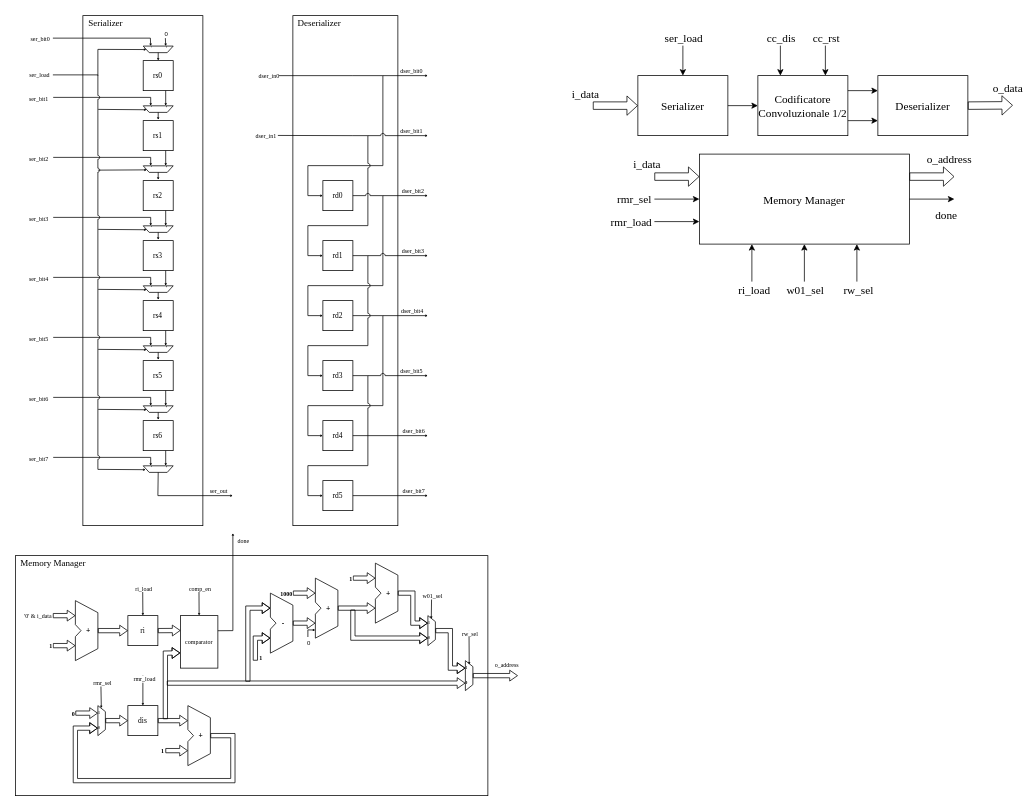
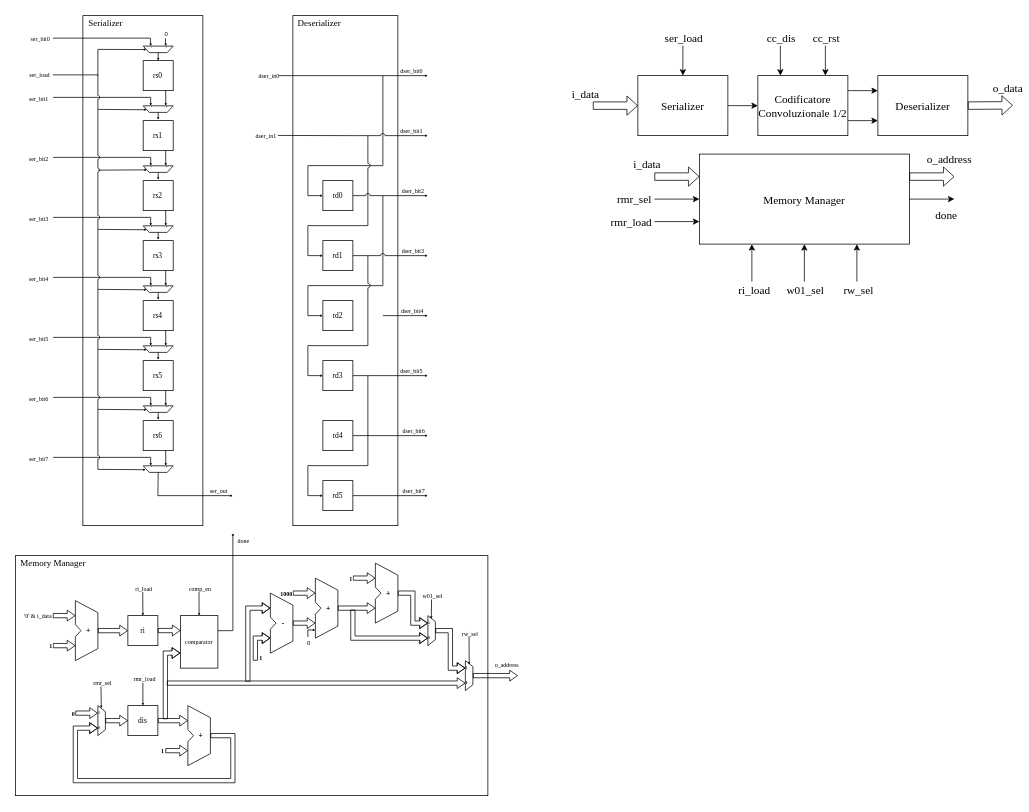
(383, 404) -> none
